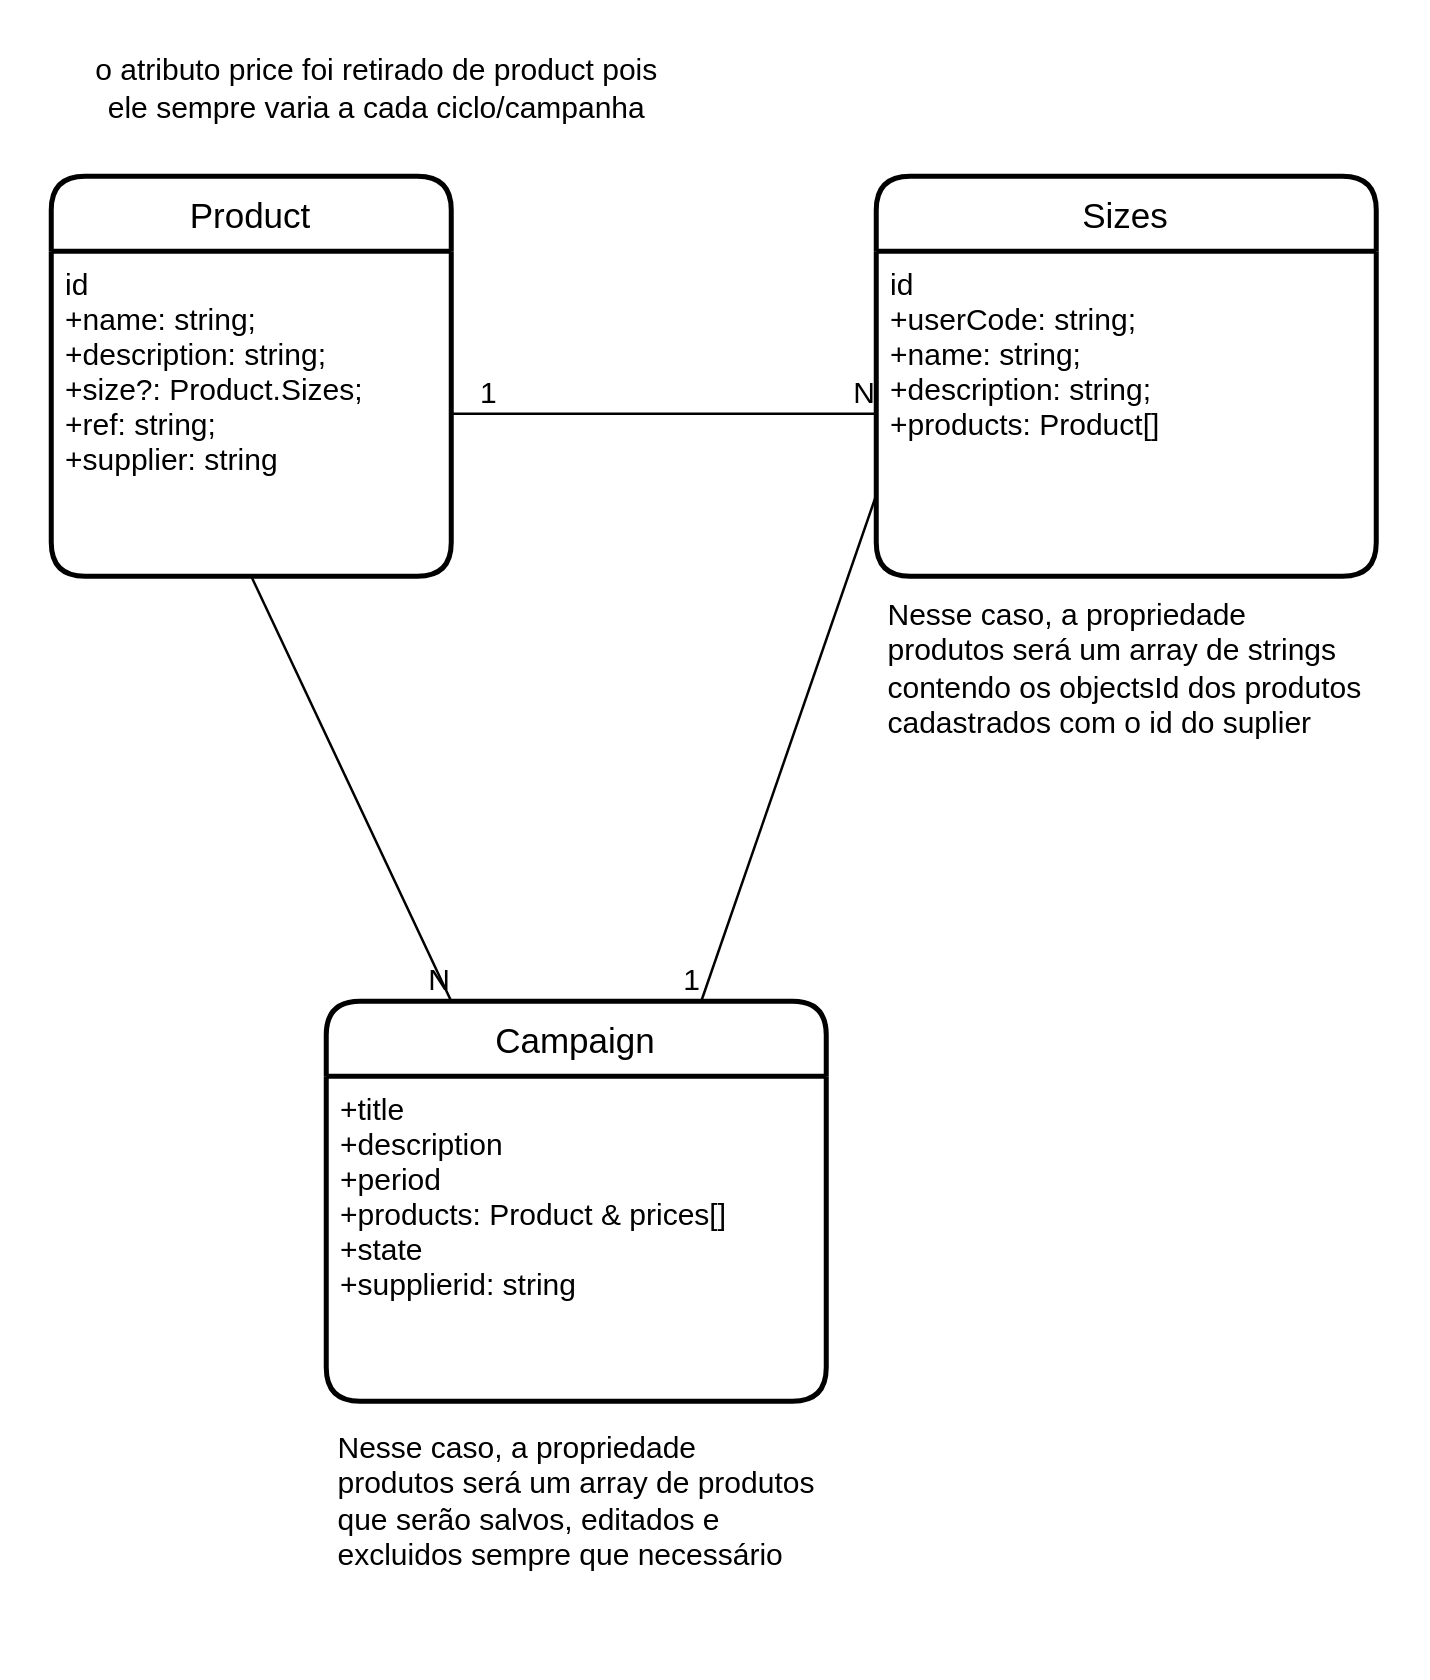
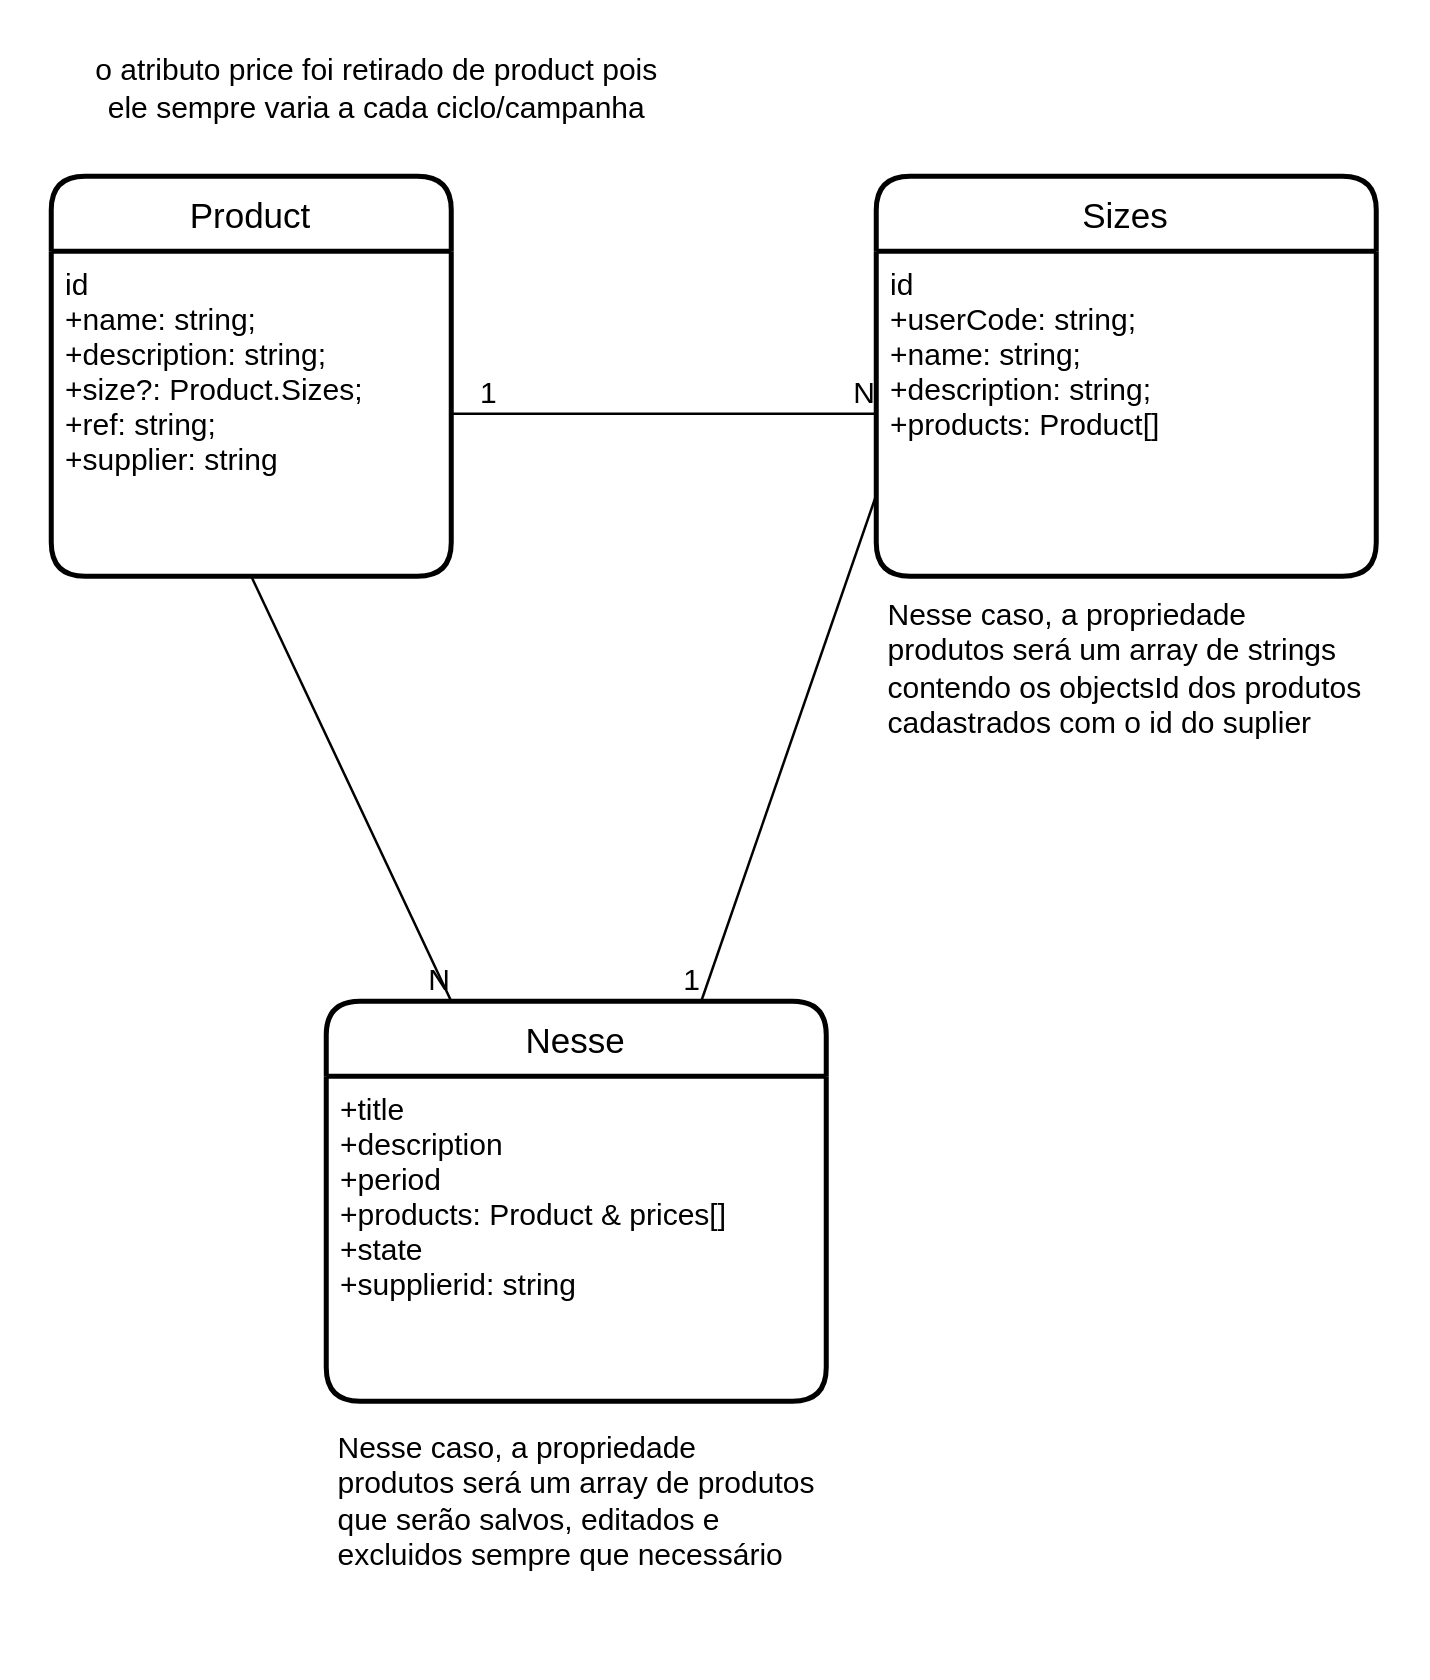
(575, 1041) -> (575, 1041)
